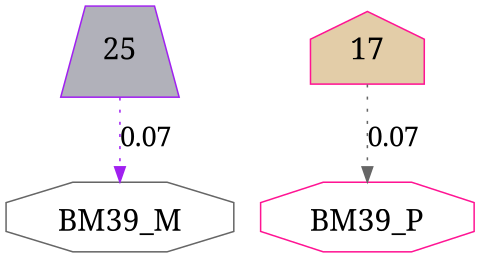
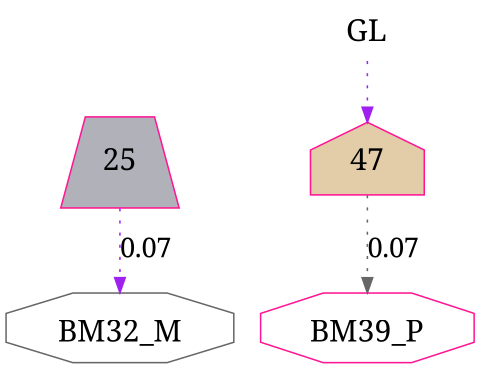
none -> (367, 33)
(120, 52) -> (120, 162)
(367, 52) -> (367, 162)
(120, 217) -> (120, 328)
